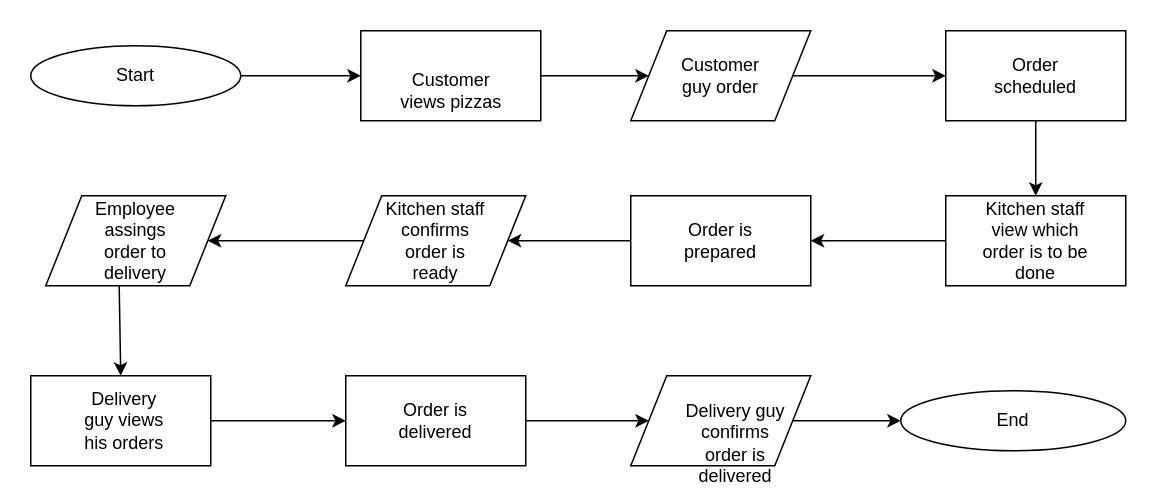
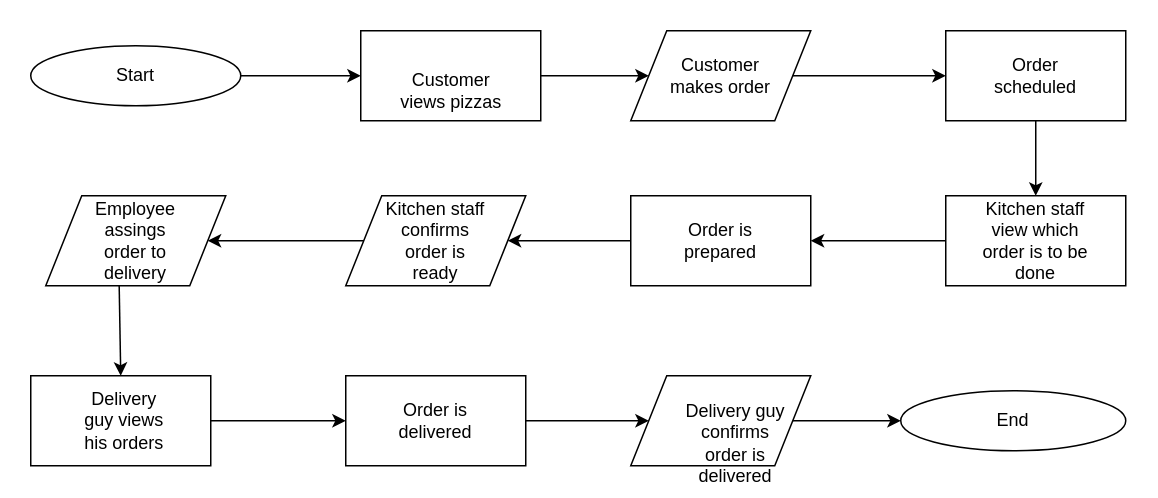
(721, 76) -> (721, 76)
